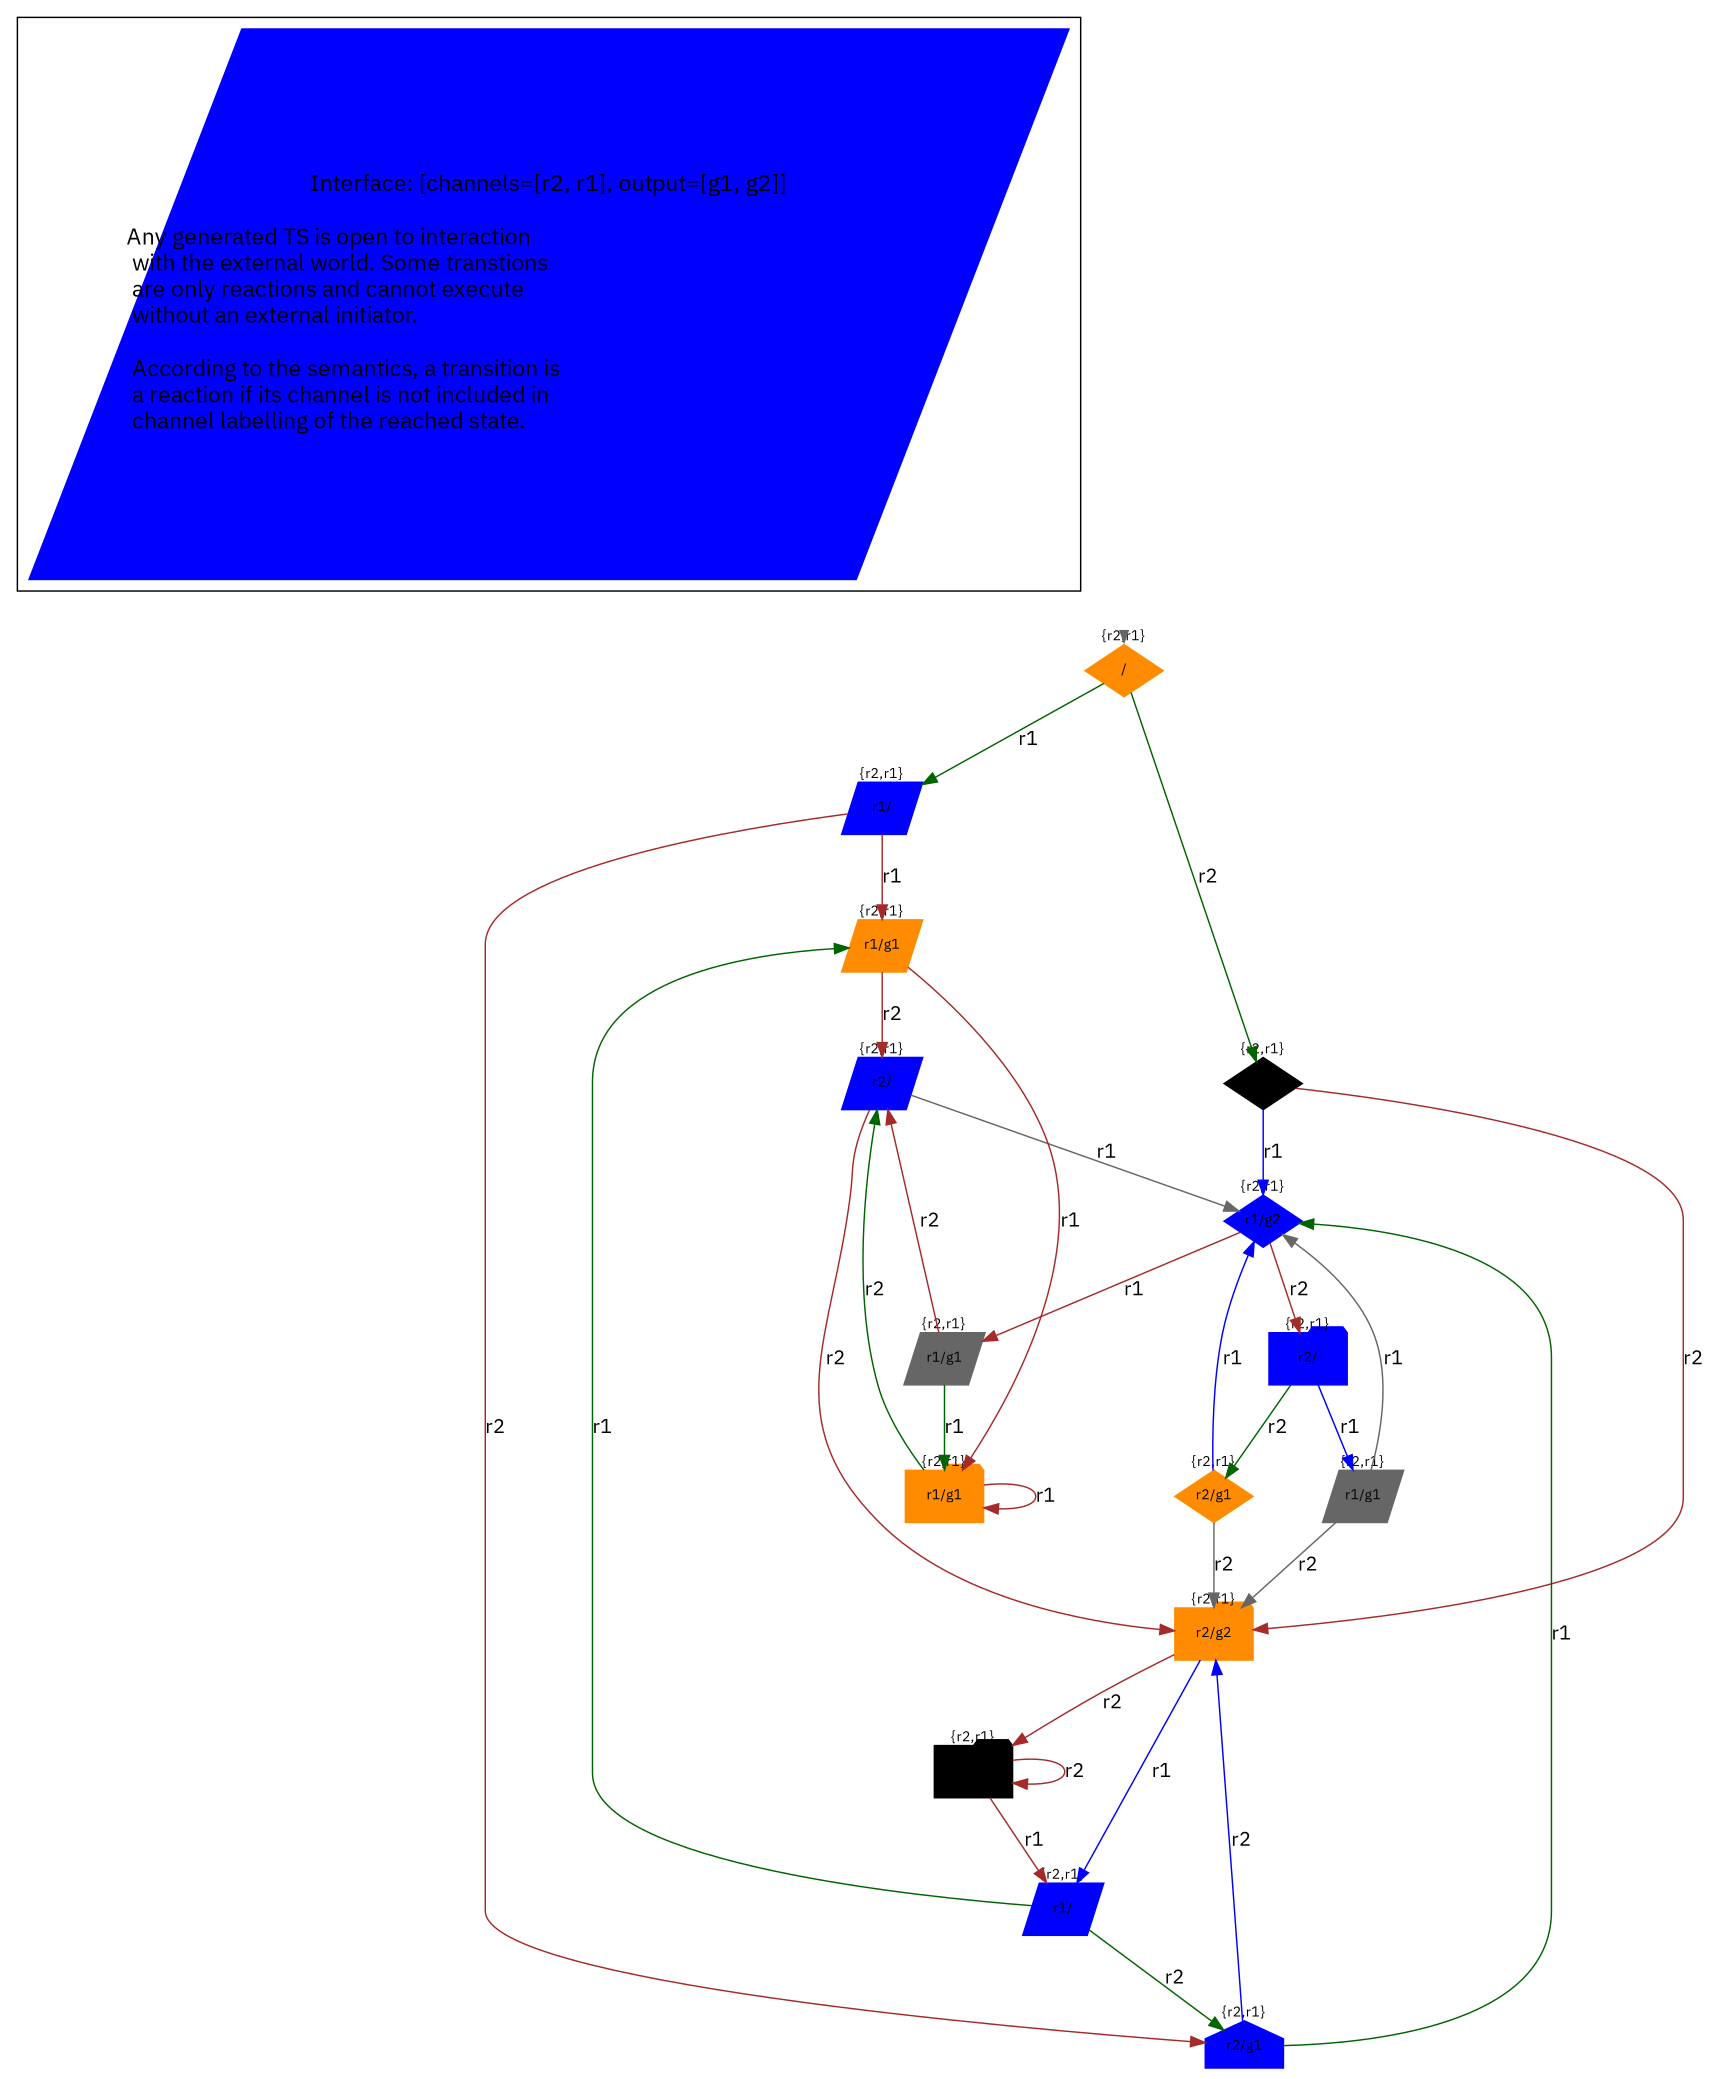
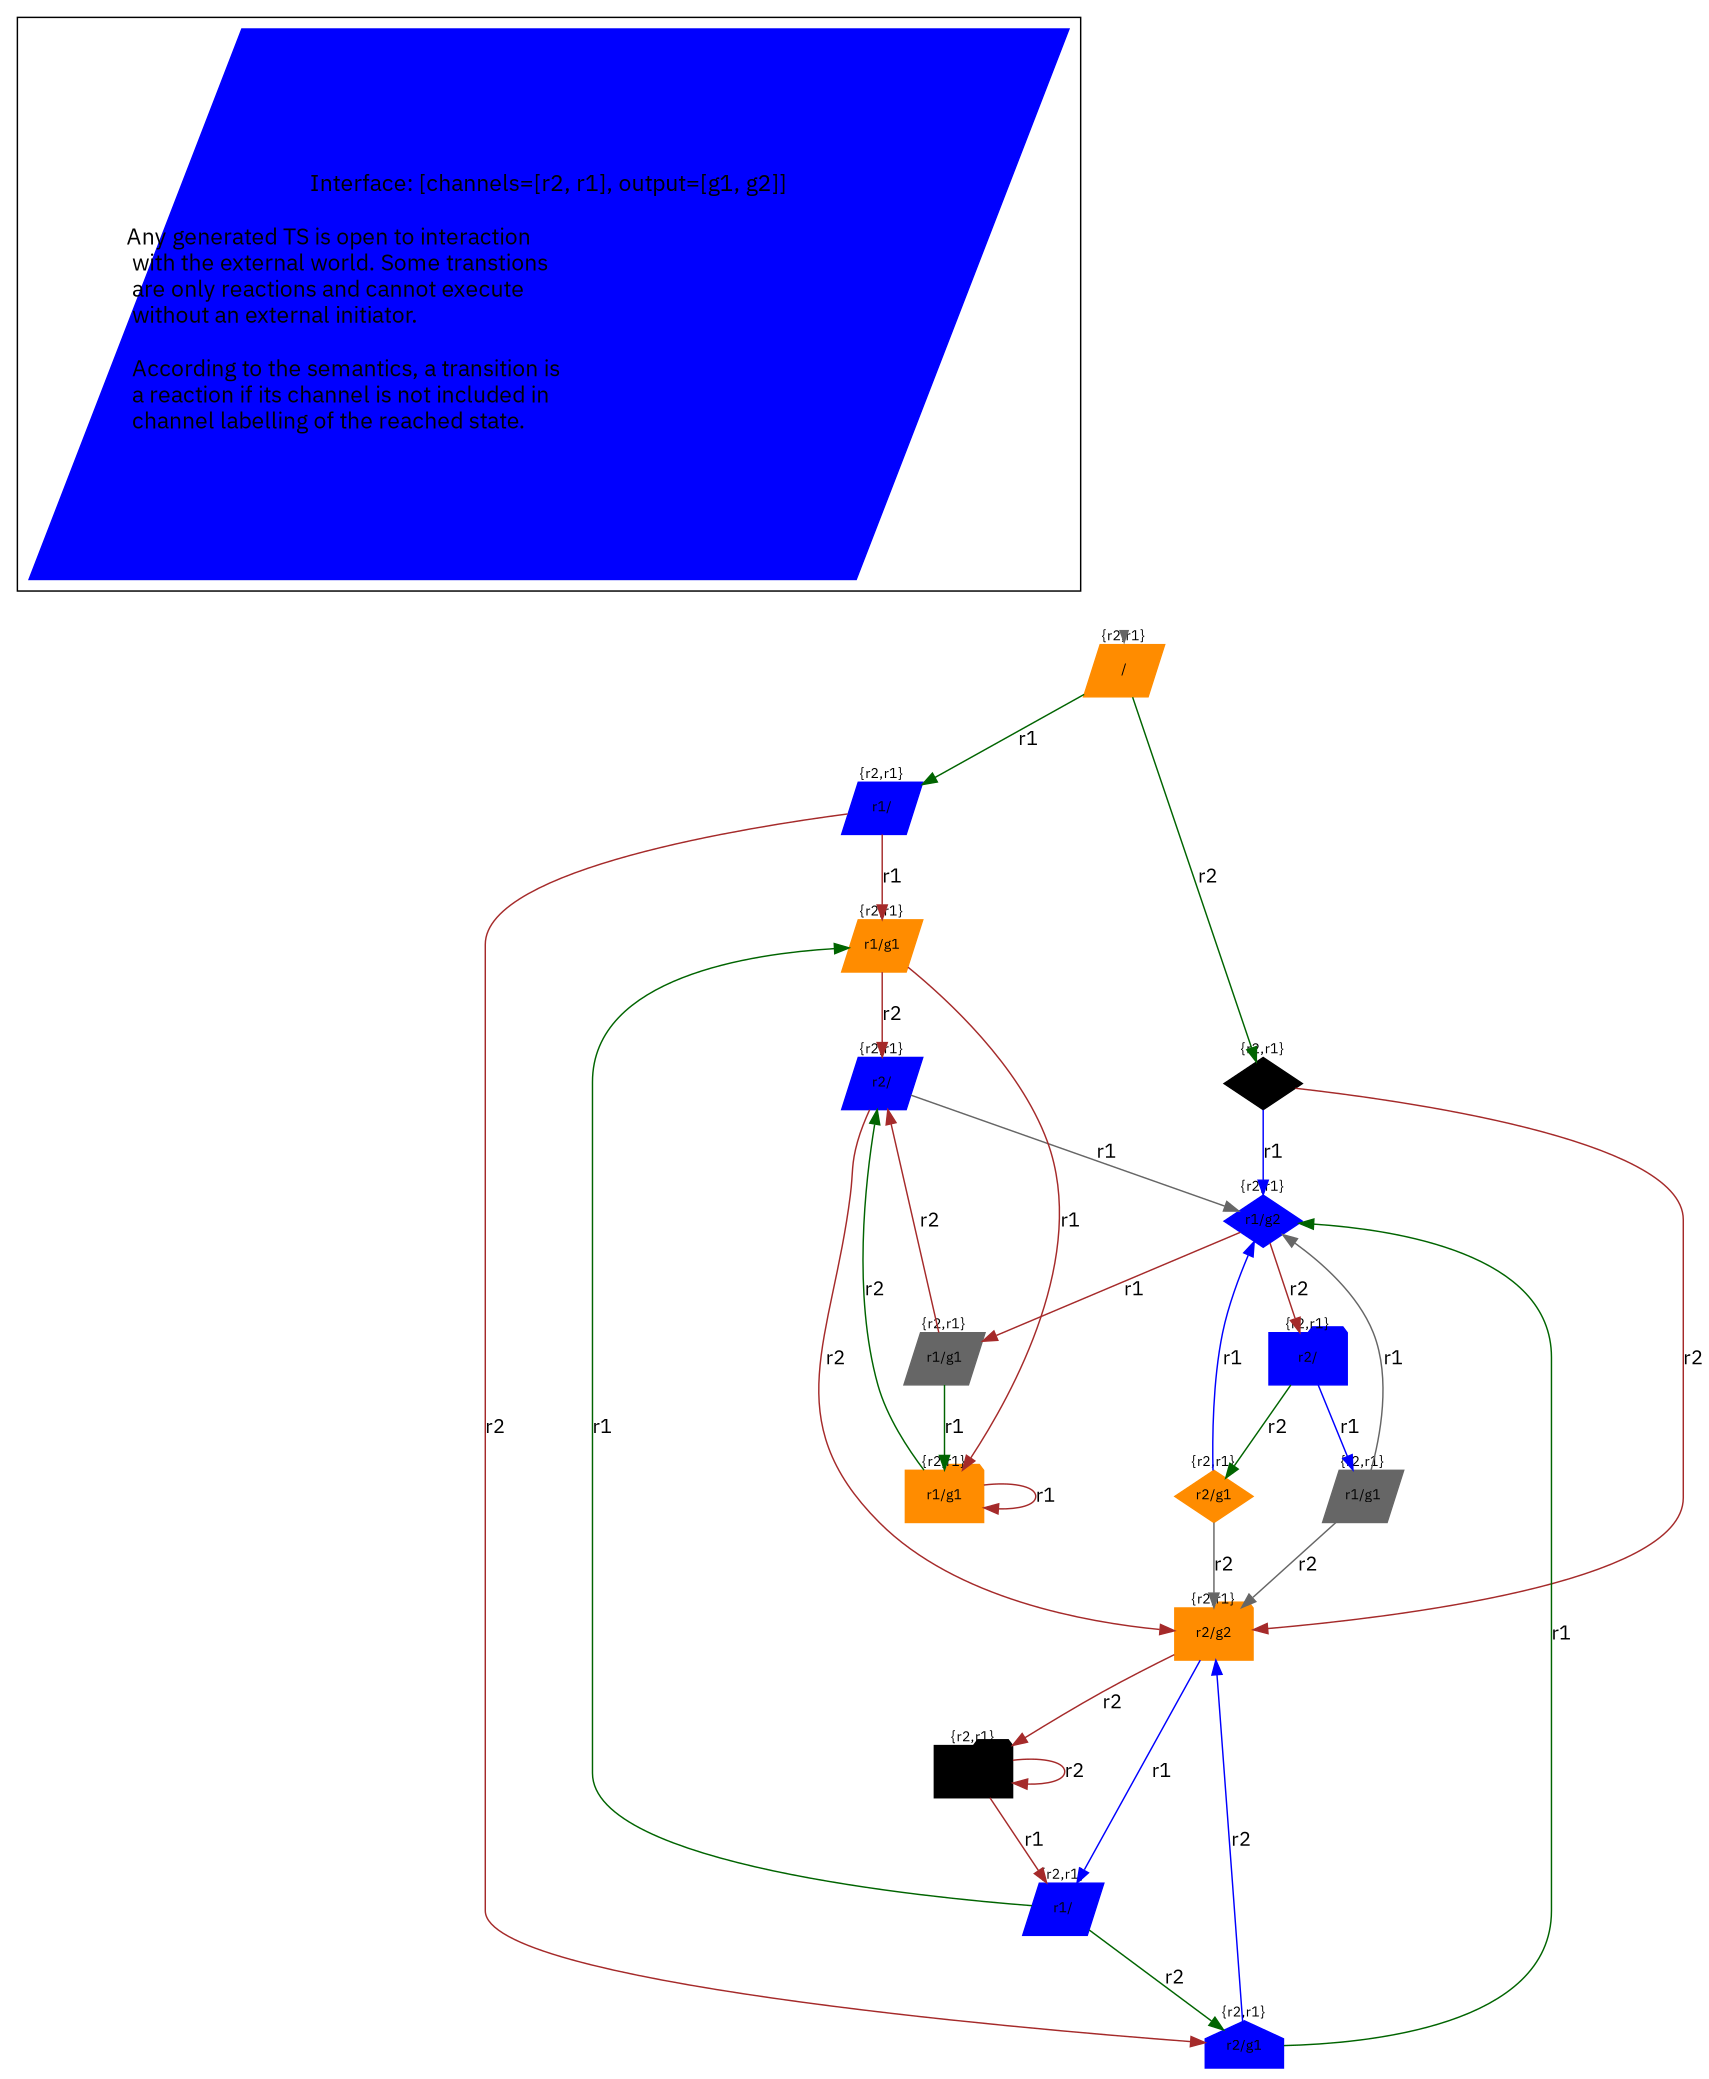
(1124, 671) -> (1124, 671)
